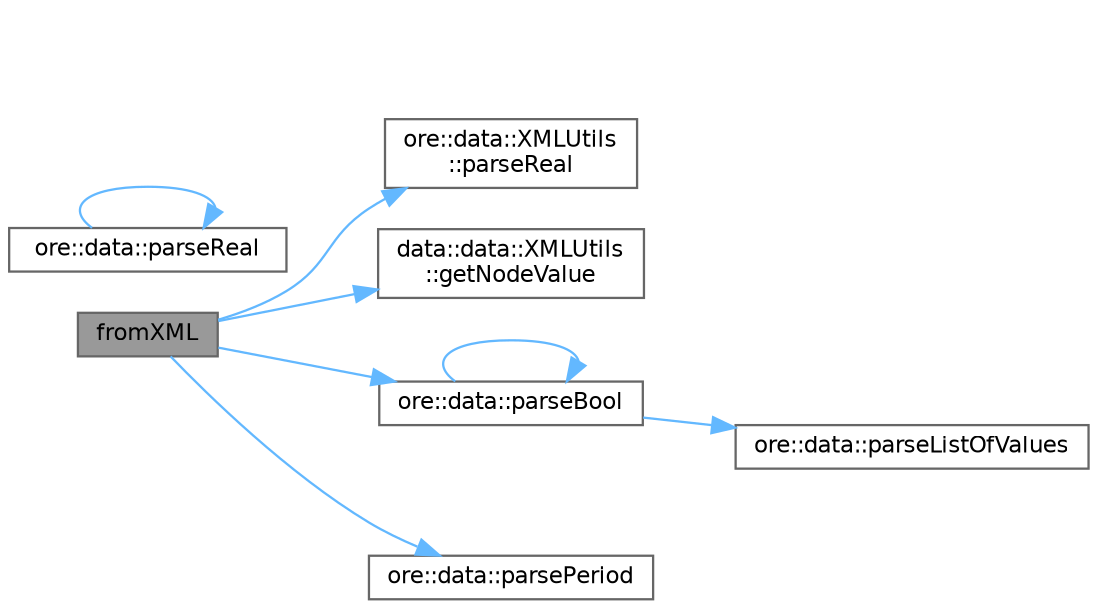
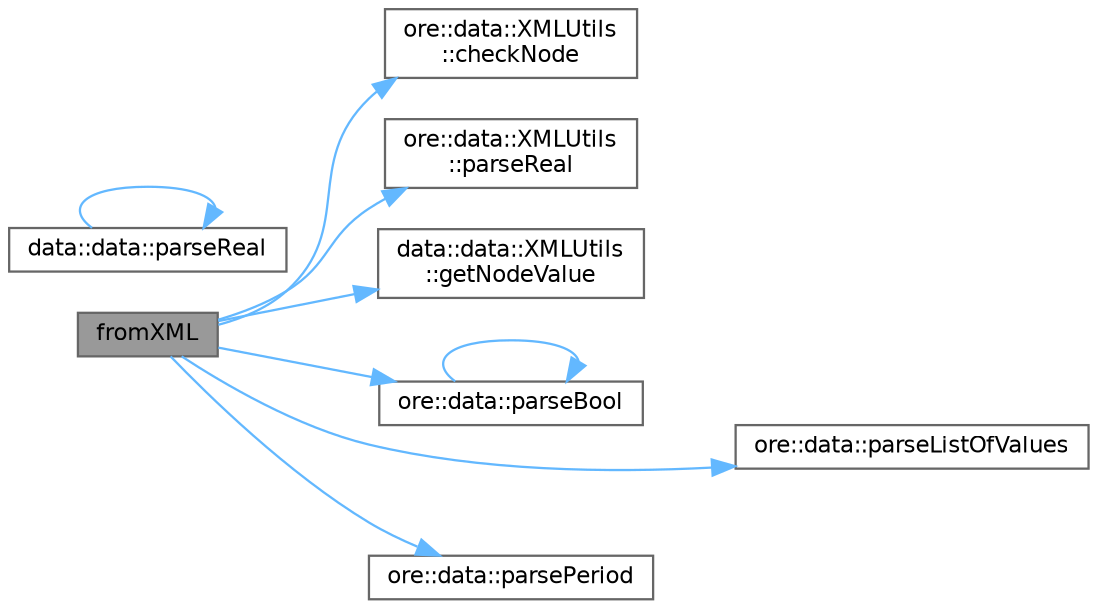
none -> (511, 44)
(148, 250) -> (148, 250)
(677, 421) -> (436, 457)
